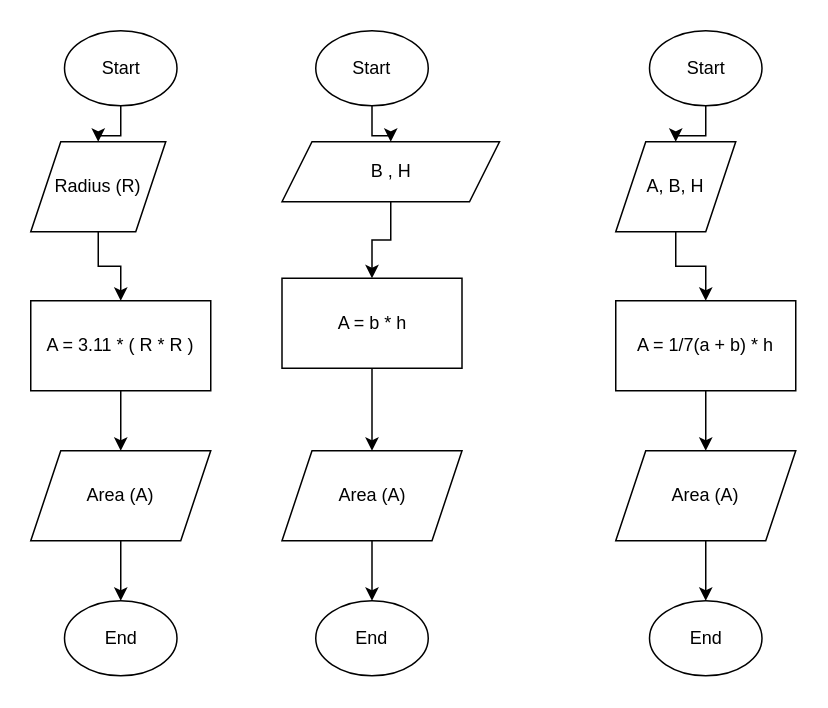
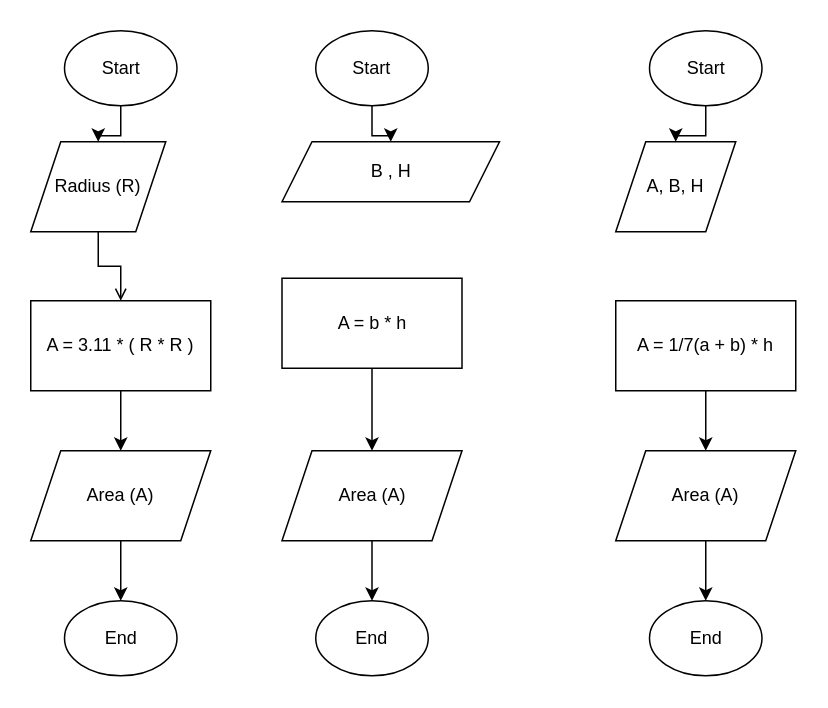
(387, 240) -> none
(686, 266) -> none
(121, 289) -> (121, 291)
